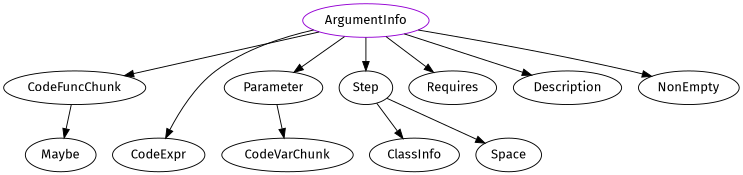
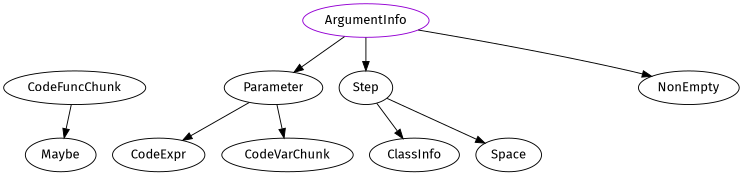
(226, 53) -> none
(229, 62) -> (220, 119)
(453, 88) -> none
(568, 88) -> none
